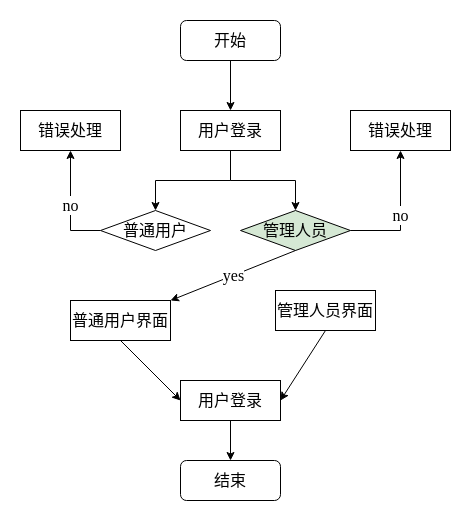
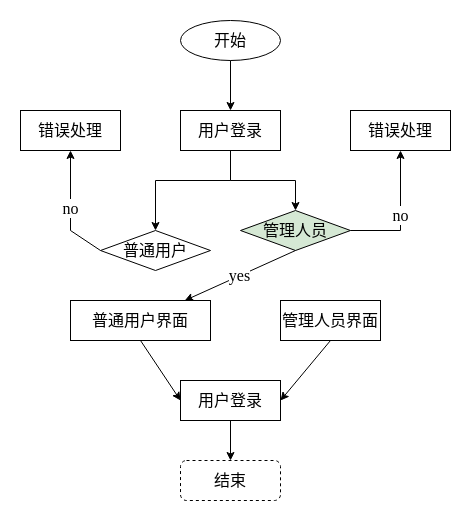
(231, 41) -> (231, 41)
(156, 231) -> (156, 251)
(326, 311) -> (331, 321)
(121, 321) -> (141, 321)
(231, 481) -> (231, 481)
